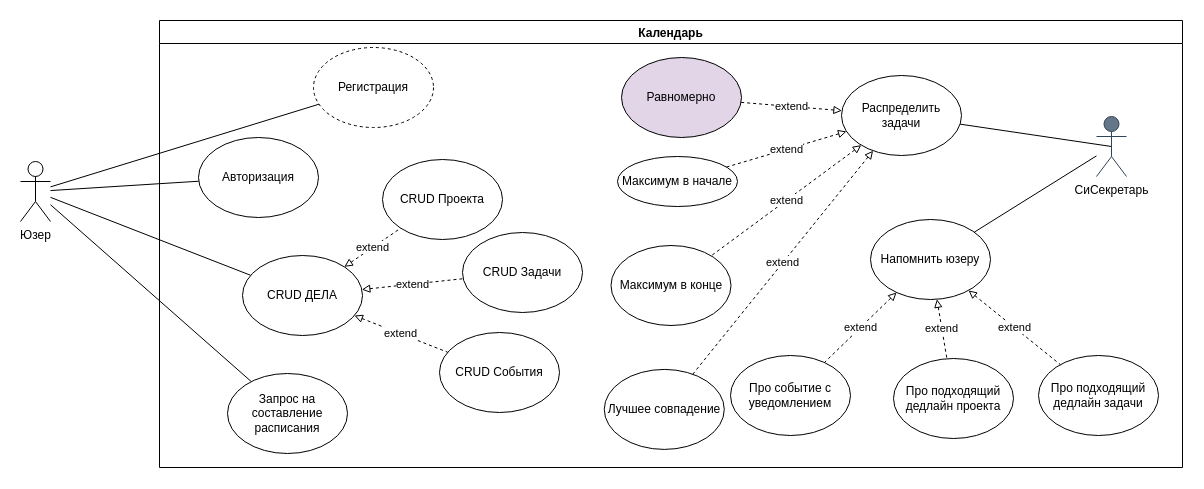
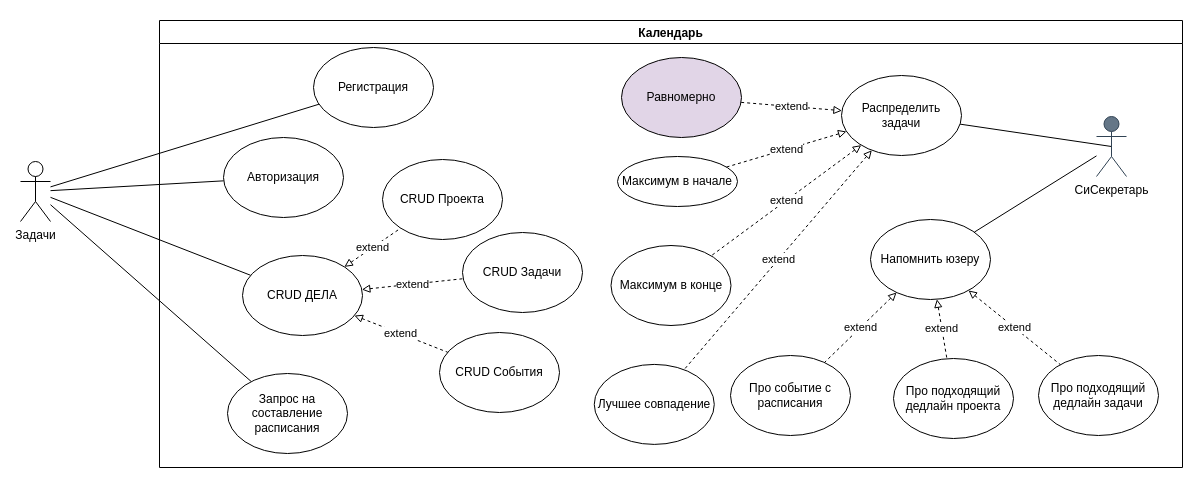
(374, 88) -> (374, 88)
(259, 178) -> (284, 178)
(36, 236) -> (36, 236)
(791, 396) -> (791, 396)
(664, 409) -> (654, 404)
